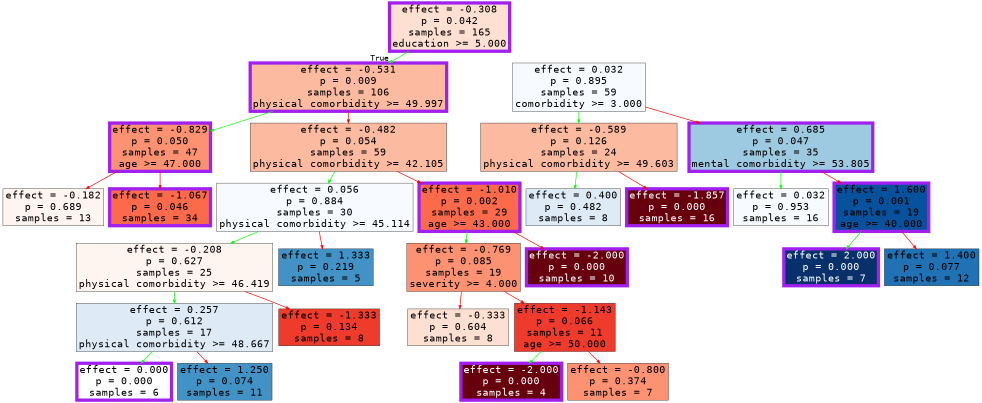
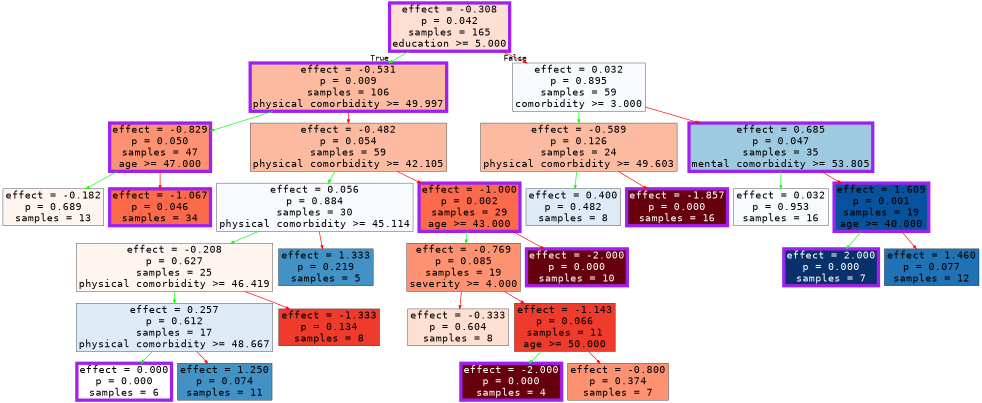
none -> (513, 56)
(103, 179) -> (103, 179)
(470, 207) -> (470, 207)
(881, 207) -> (881, 207)
(932, 267) -> (932, 267)
